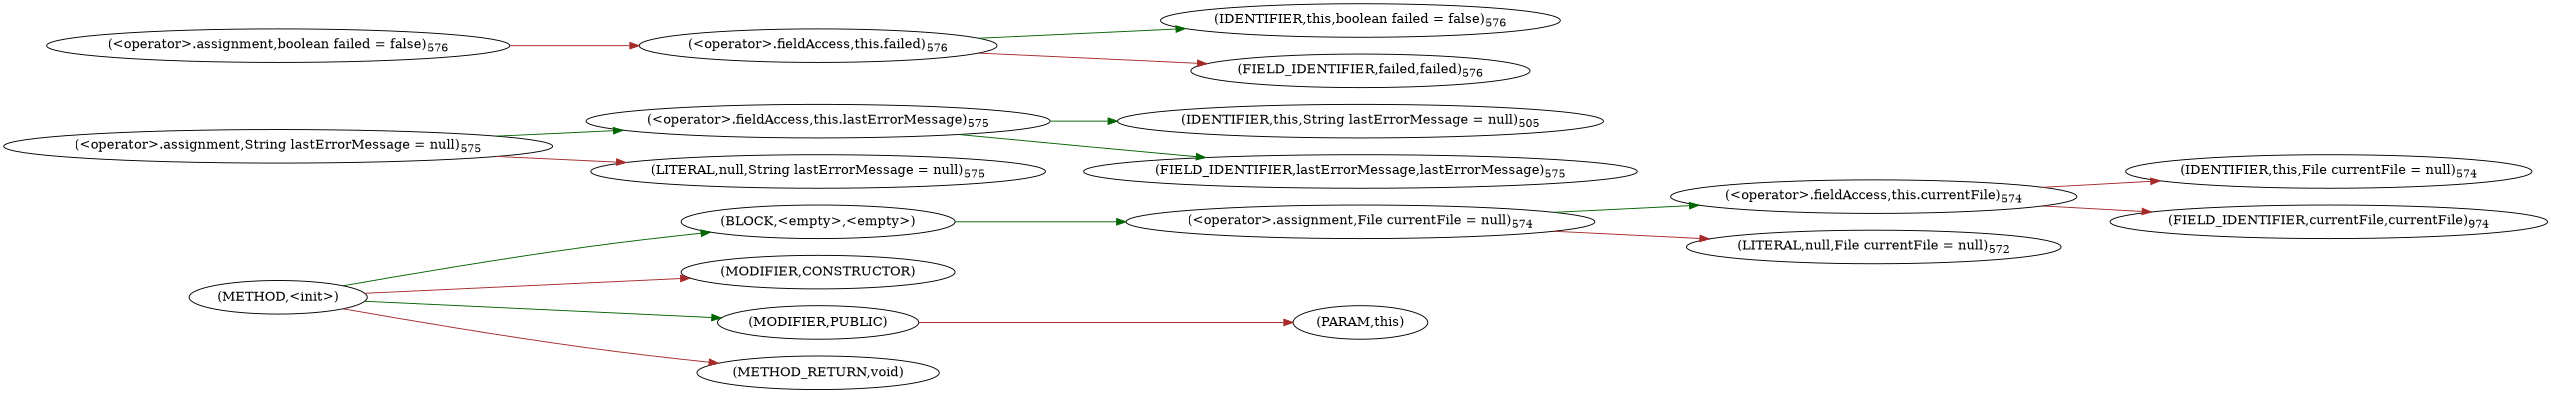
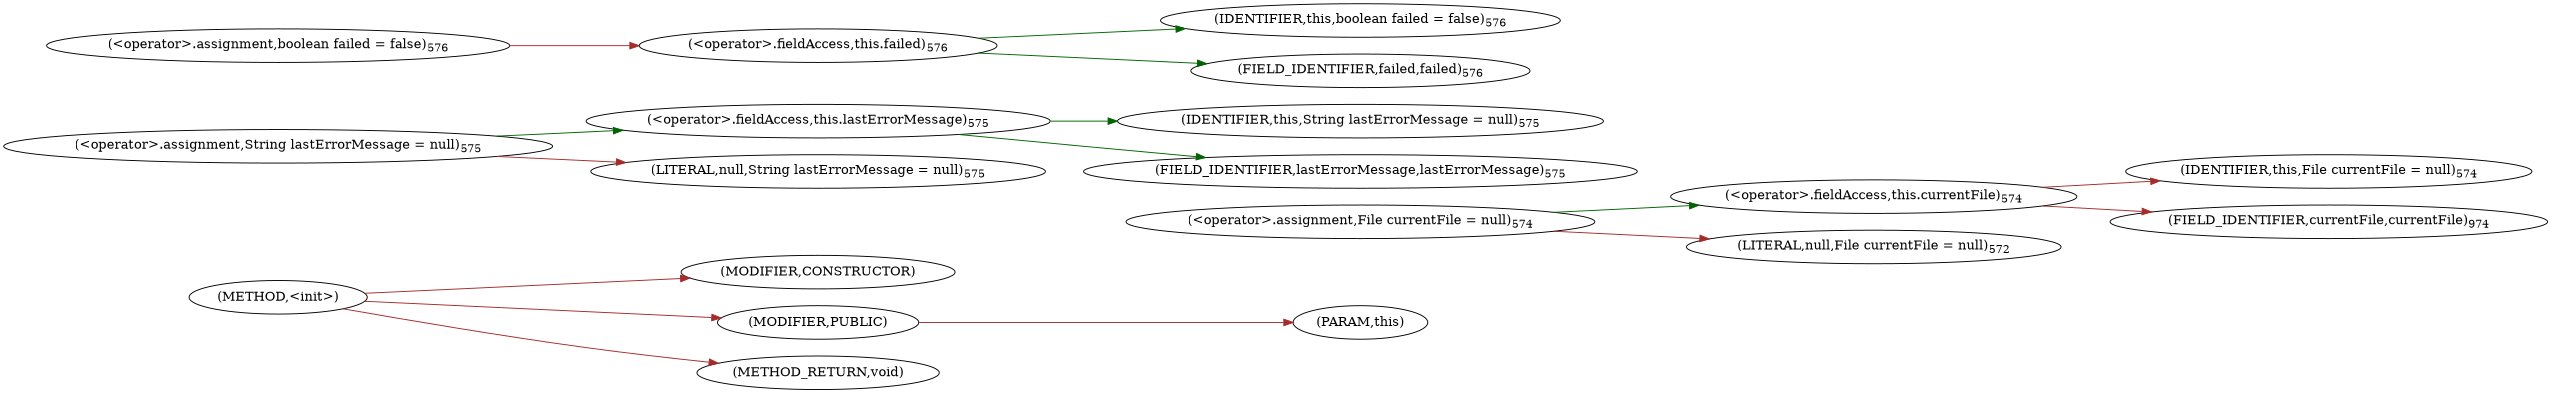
(1088, 58) -> (1088, 58)
(1529, 120) -> (1529, 120)
(818, 222) -> none
(538, 309) -> (538, 309)
